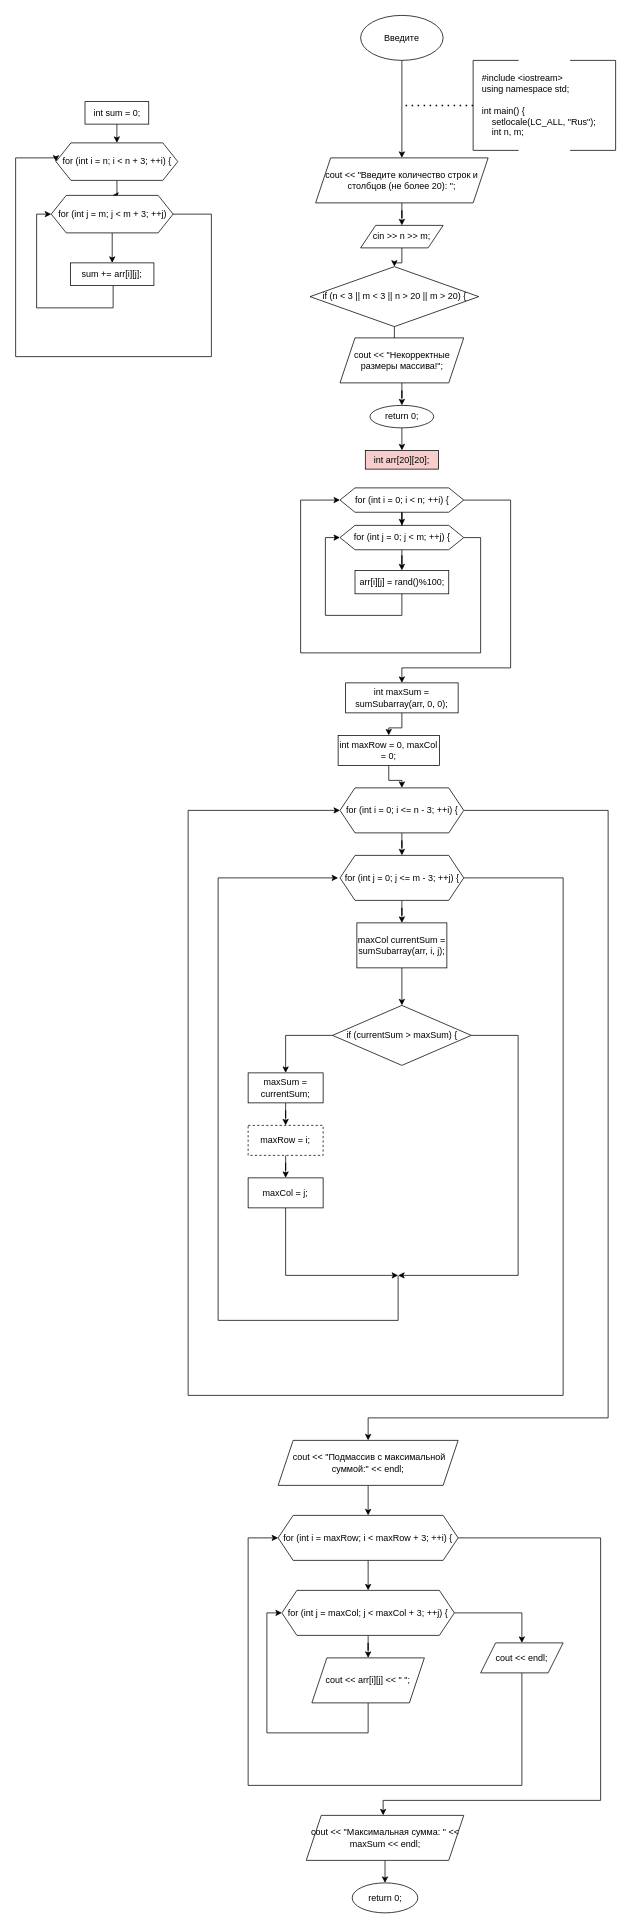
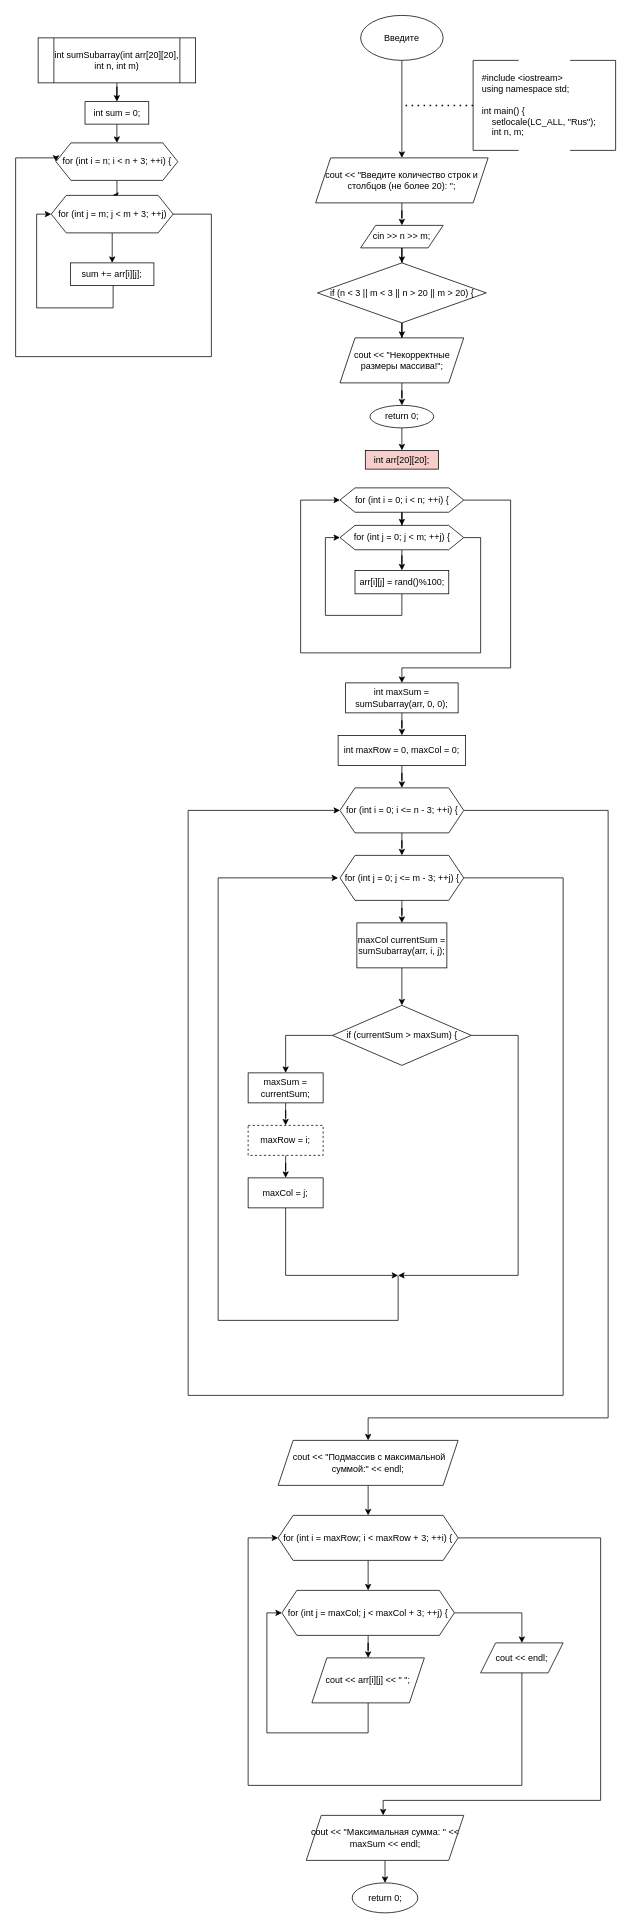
none -> (117, 60)
none -> (117, 95)
(394, 297) -> (402, 293)
(389, 750) -> (402, 750)
